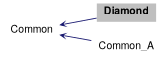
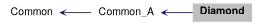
(81, 21) -> (179, 13)
